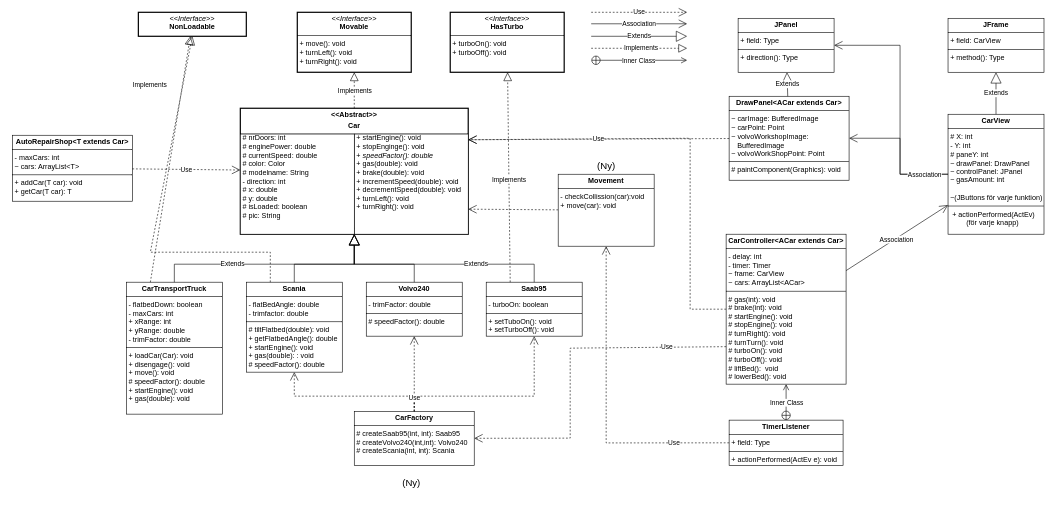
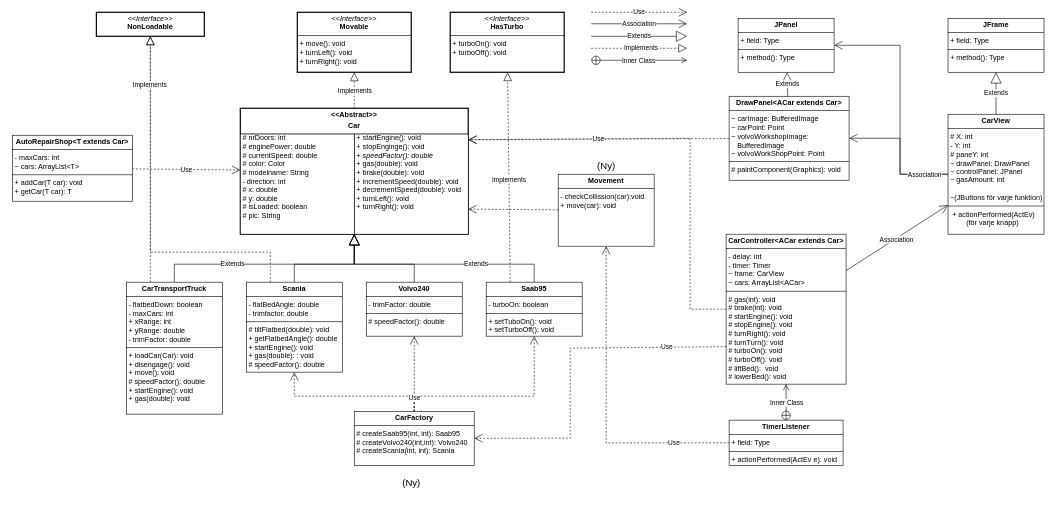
(192, 24) -> (150, 24)
(772, 31) -> (768, 31)
(978, 31) -> (978, 31)
